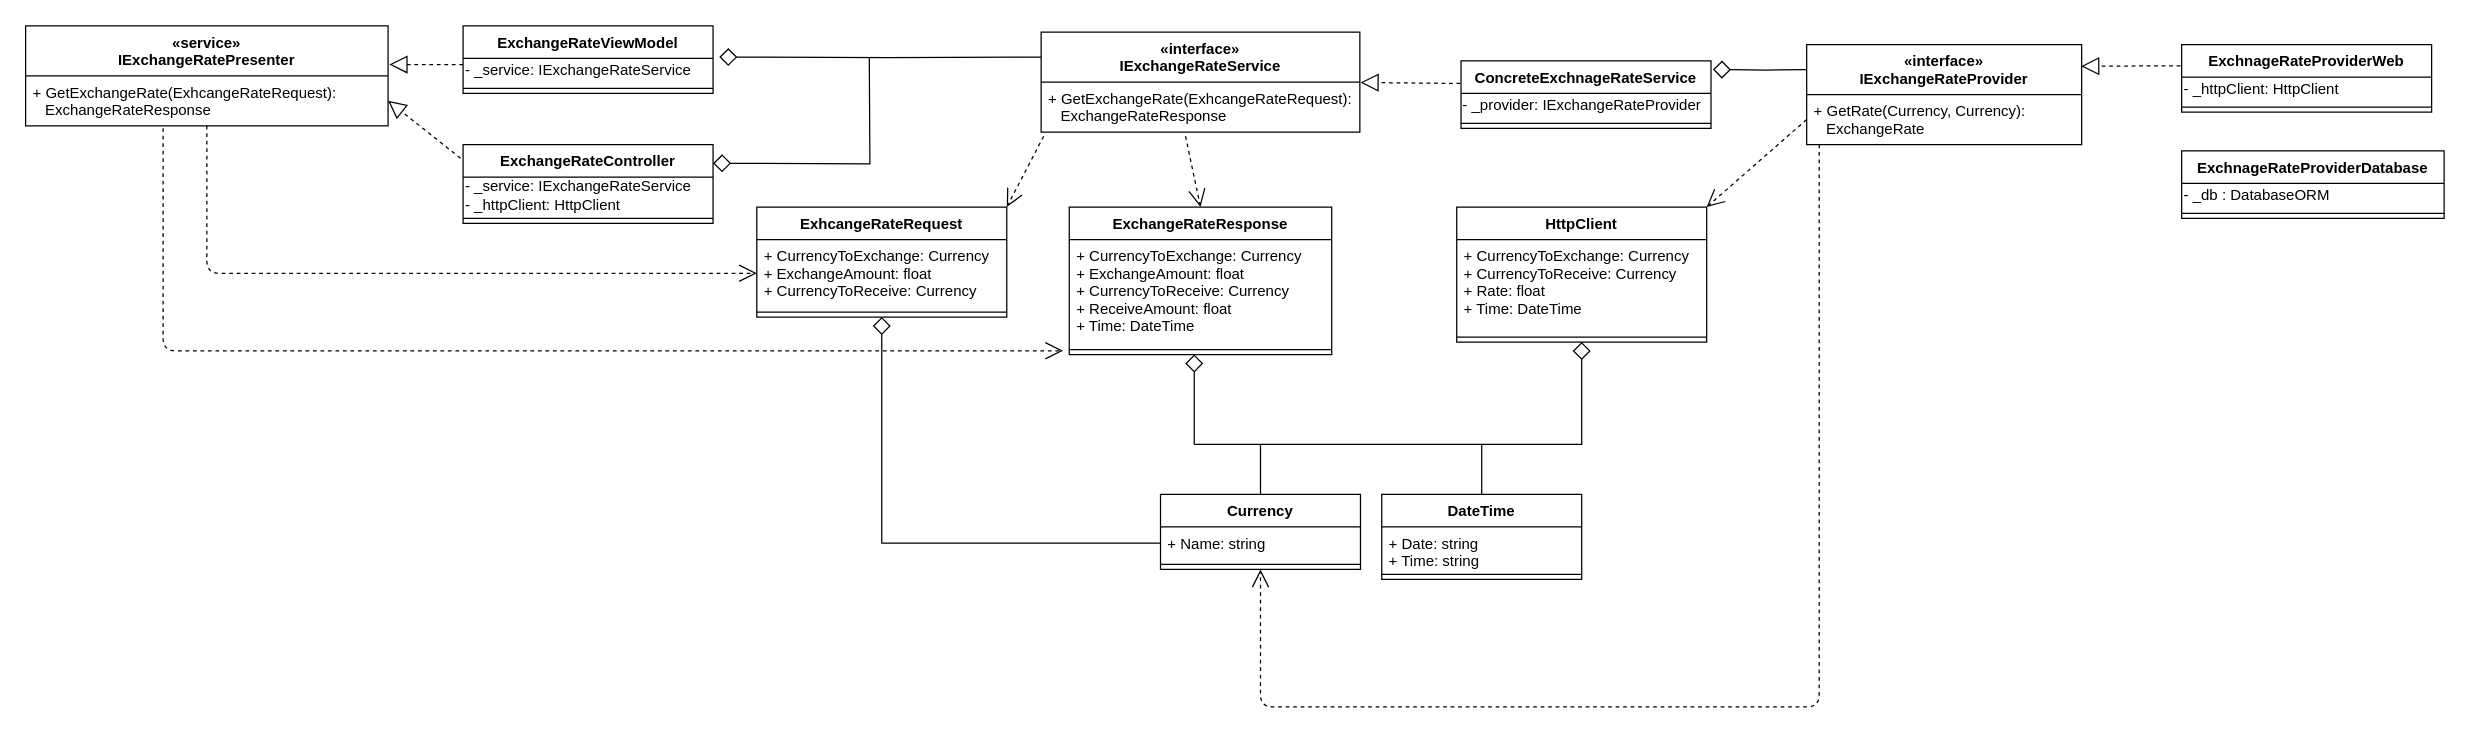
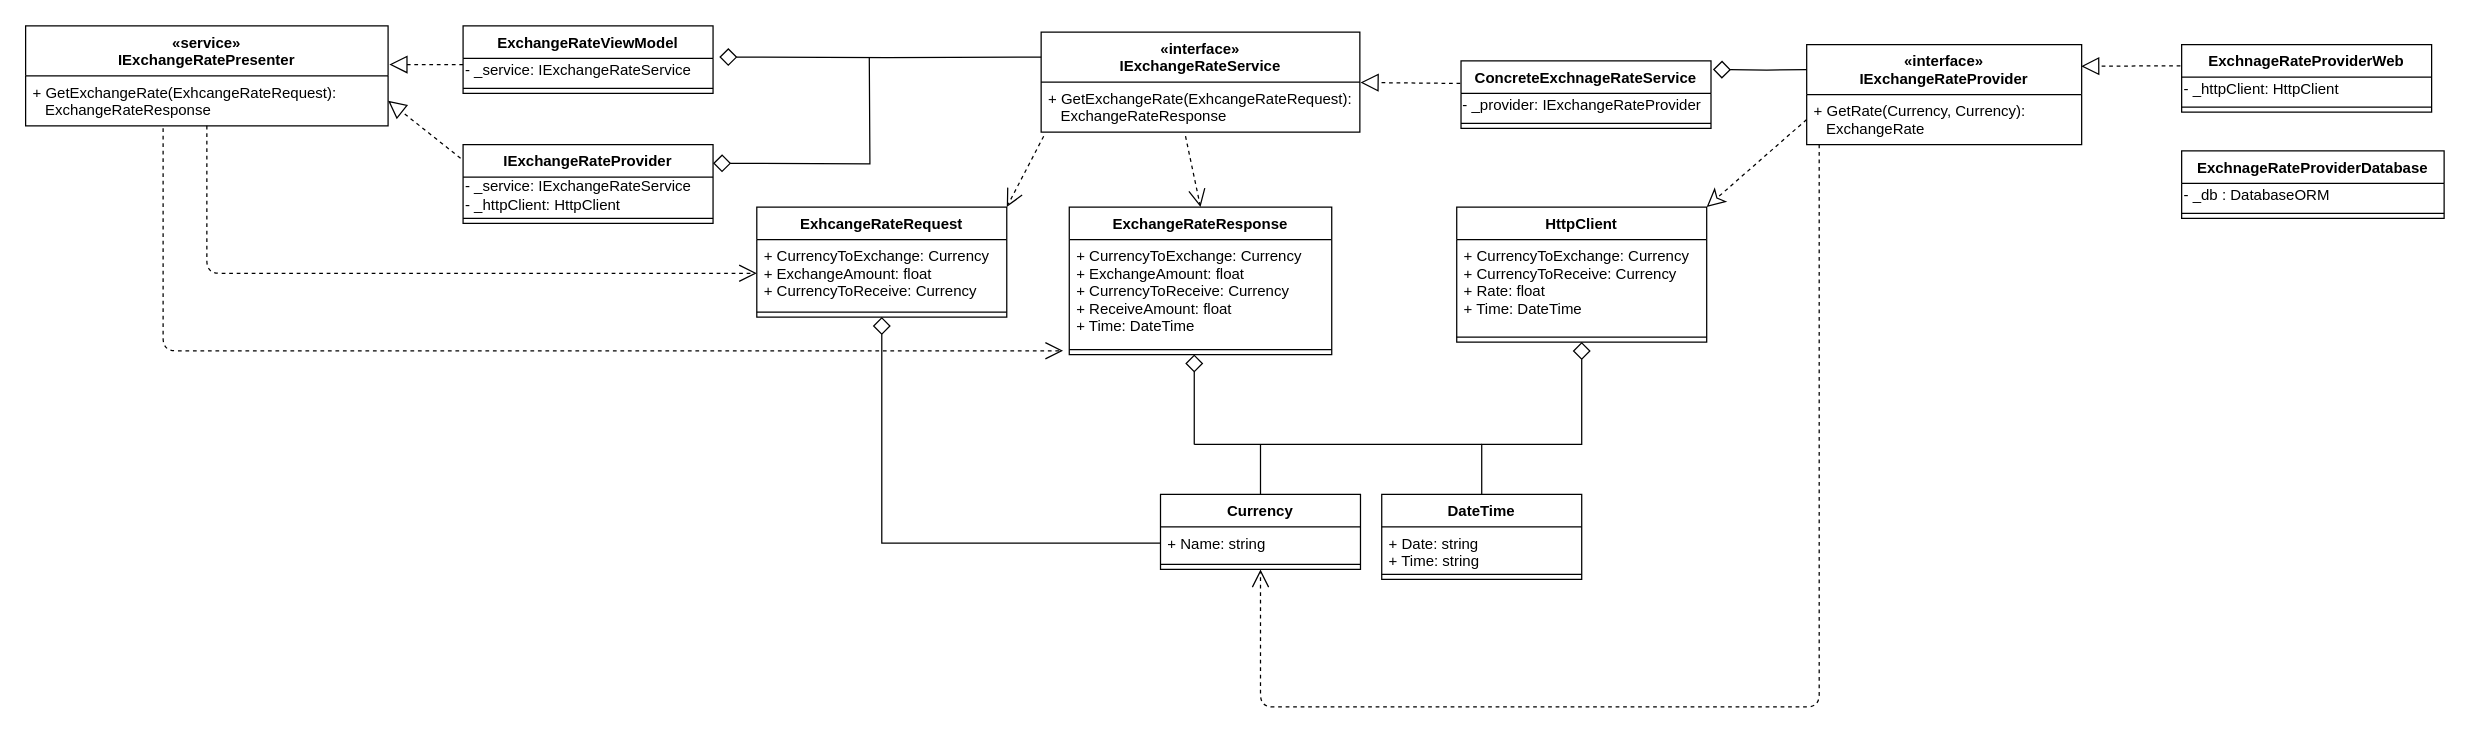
(588, 161) -> (588, 161)
(1714, 200) -> (1719, 197)
